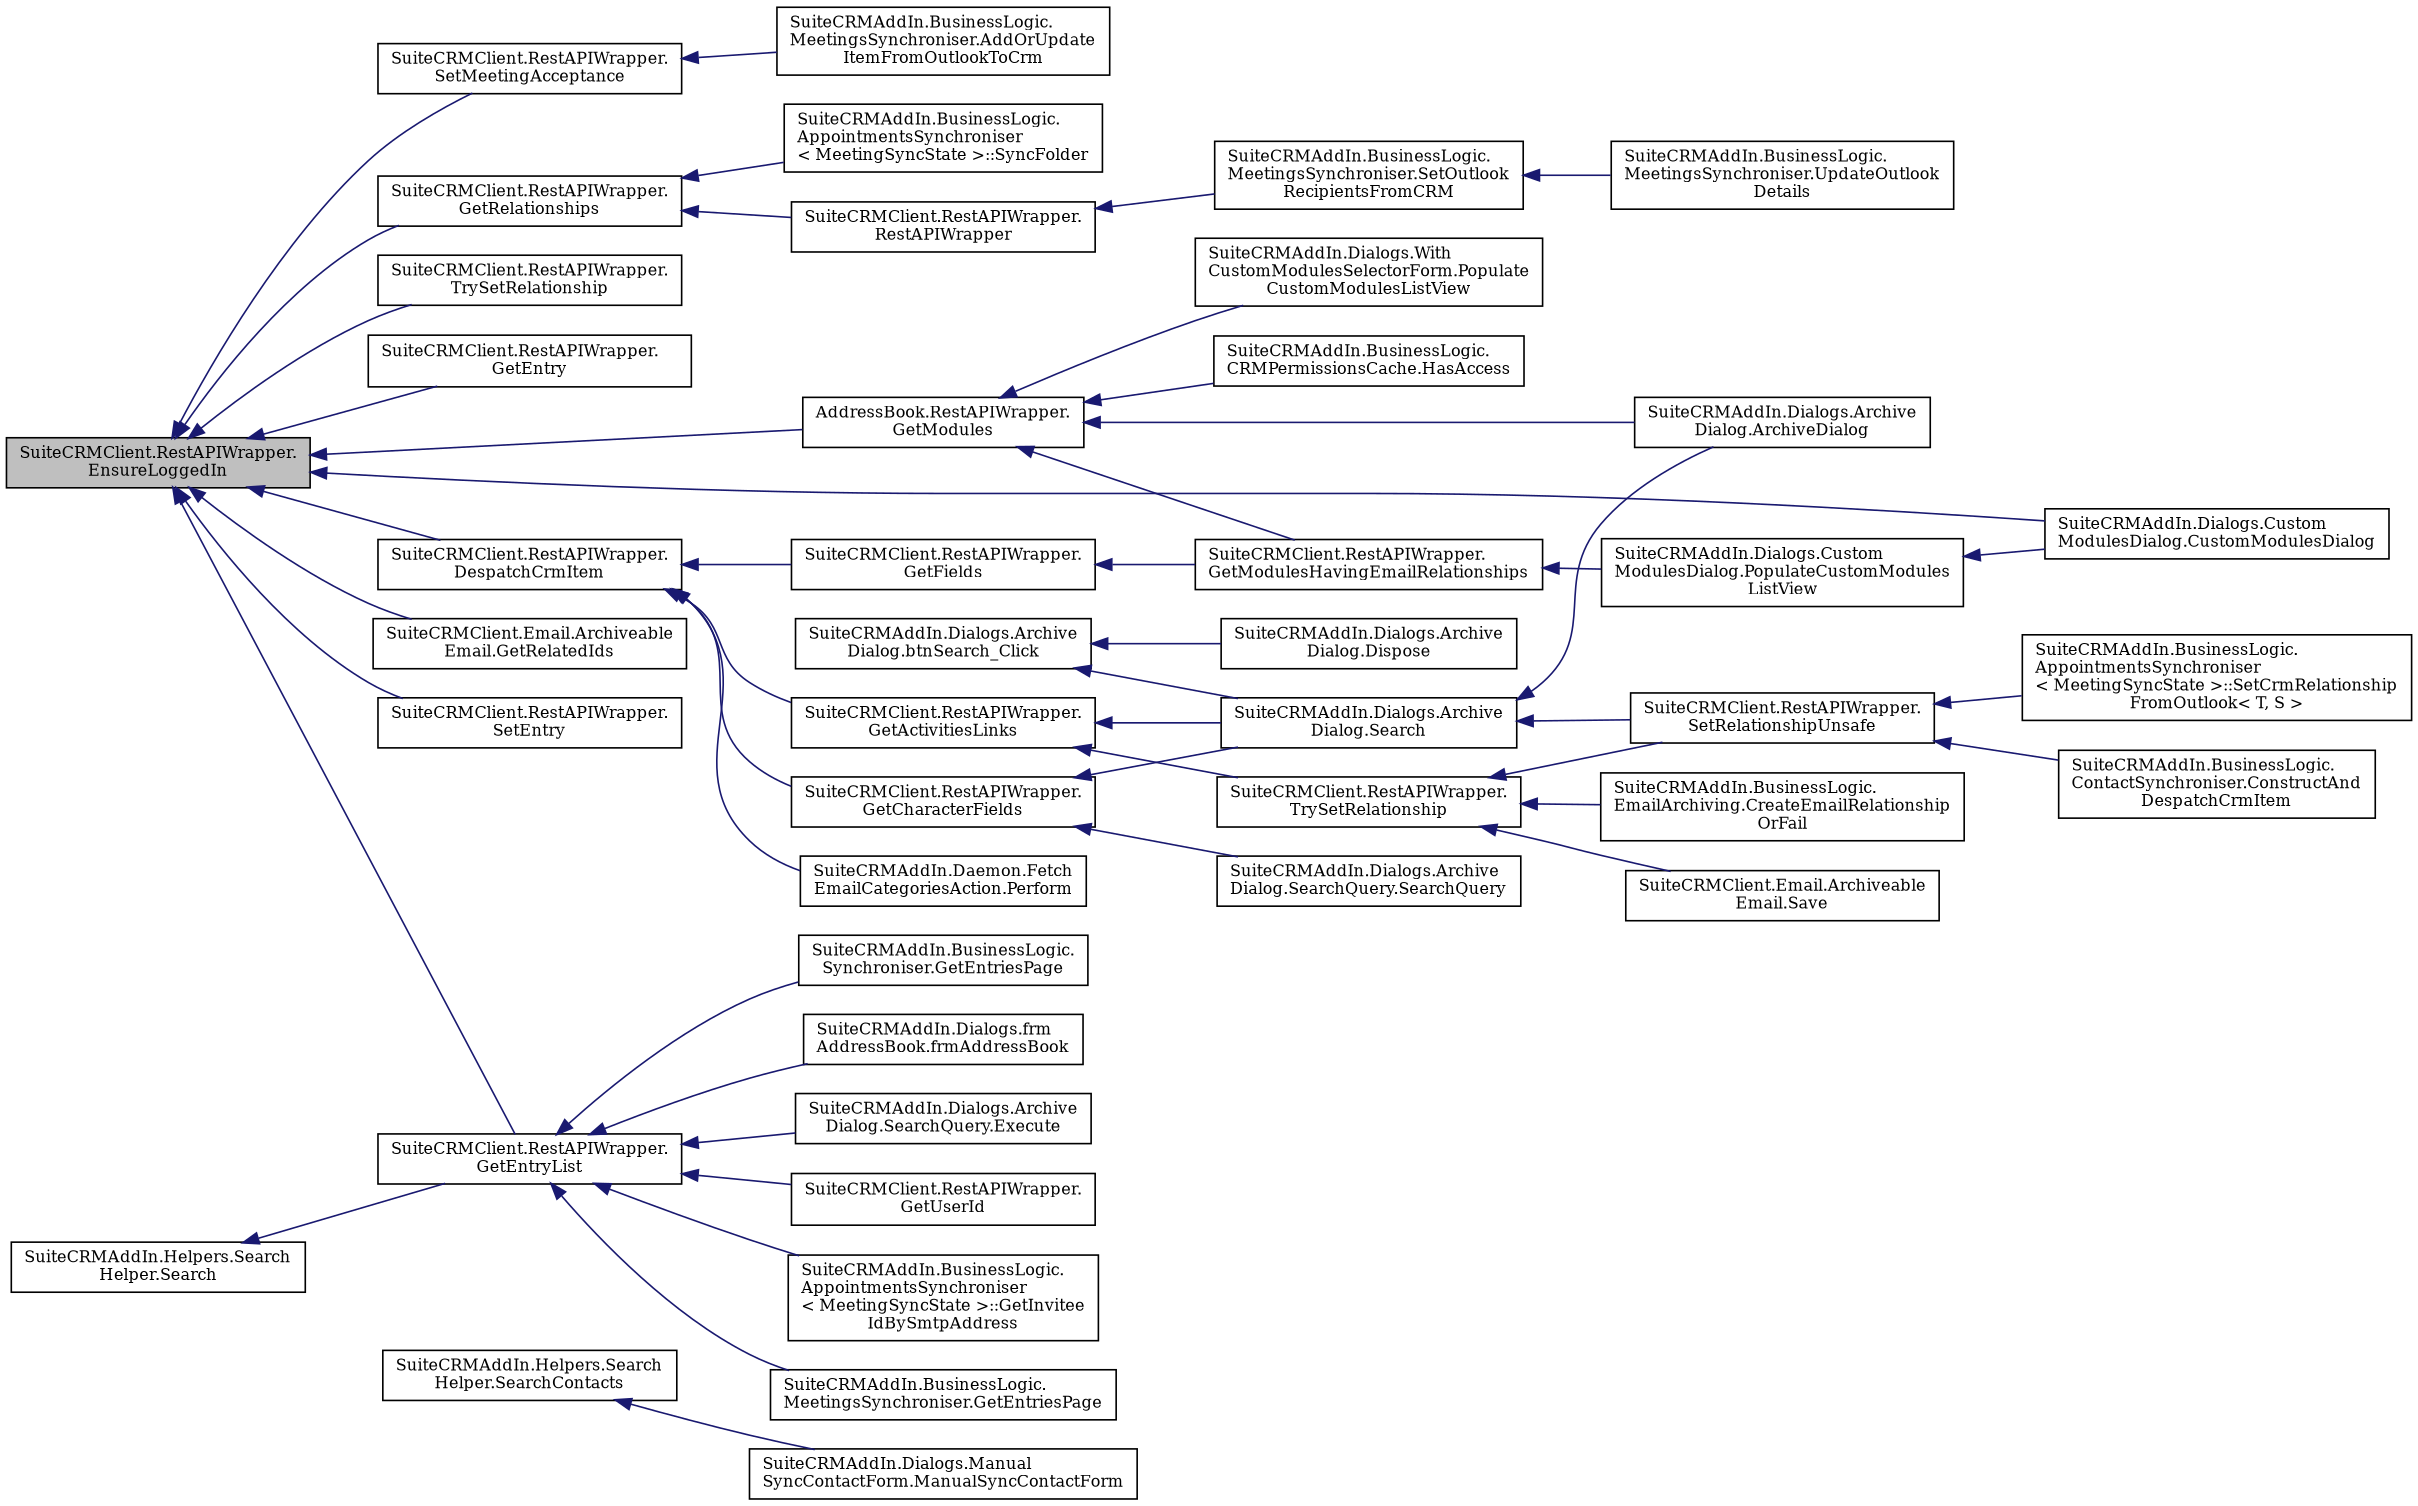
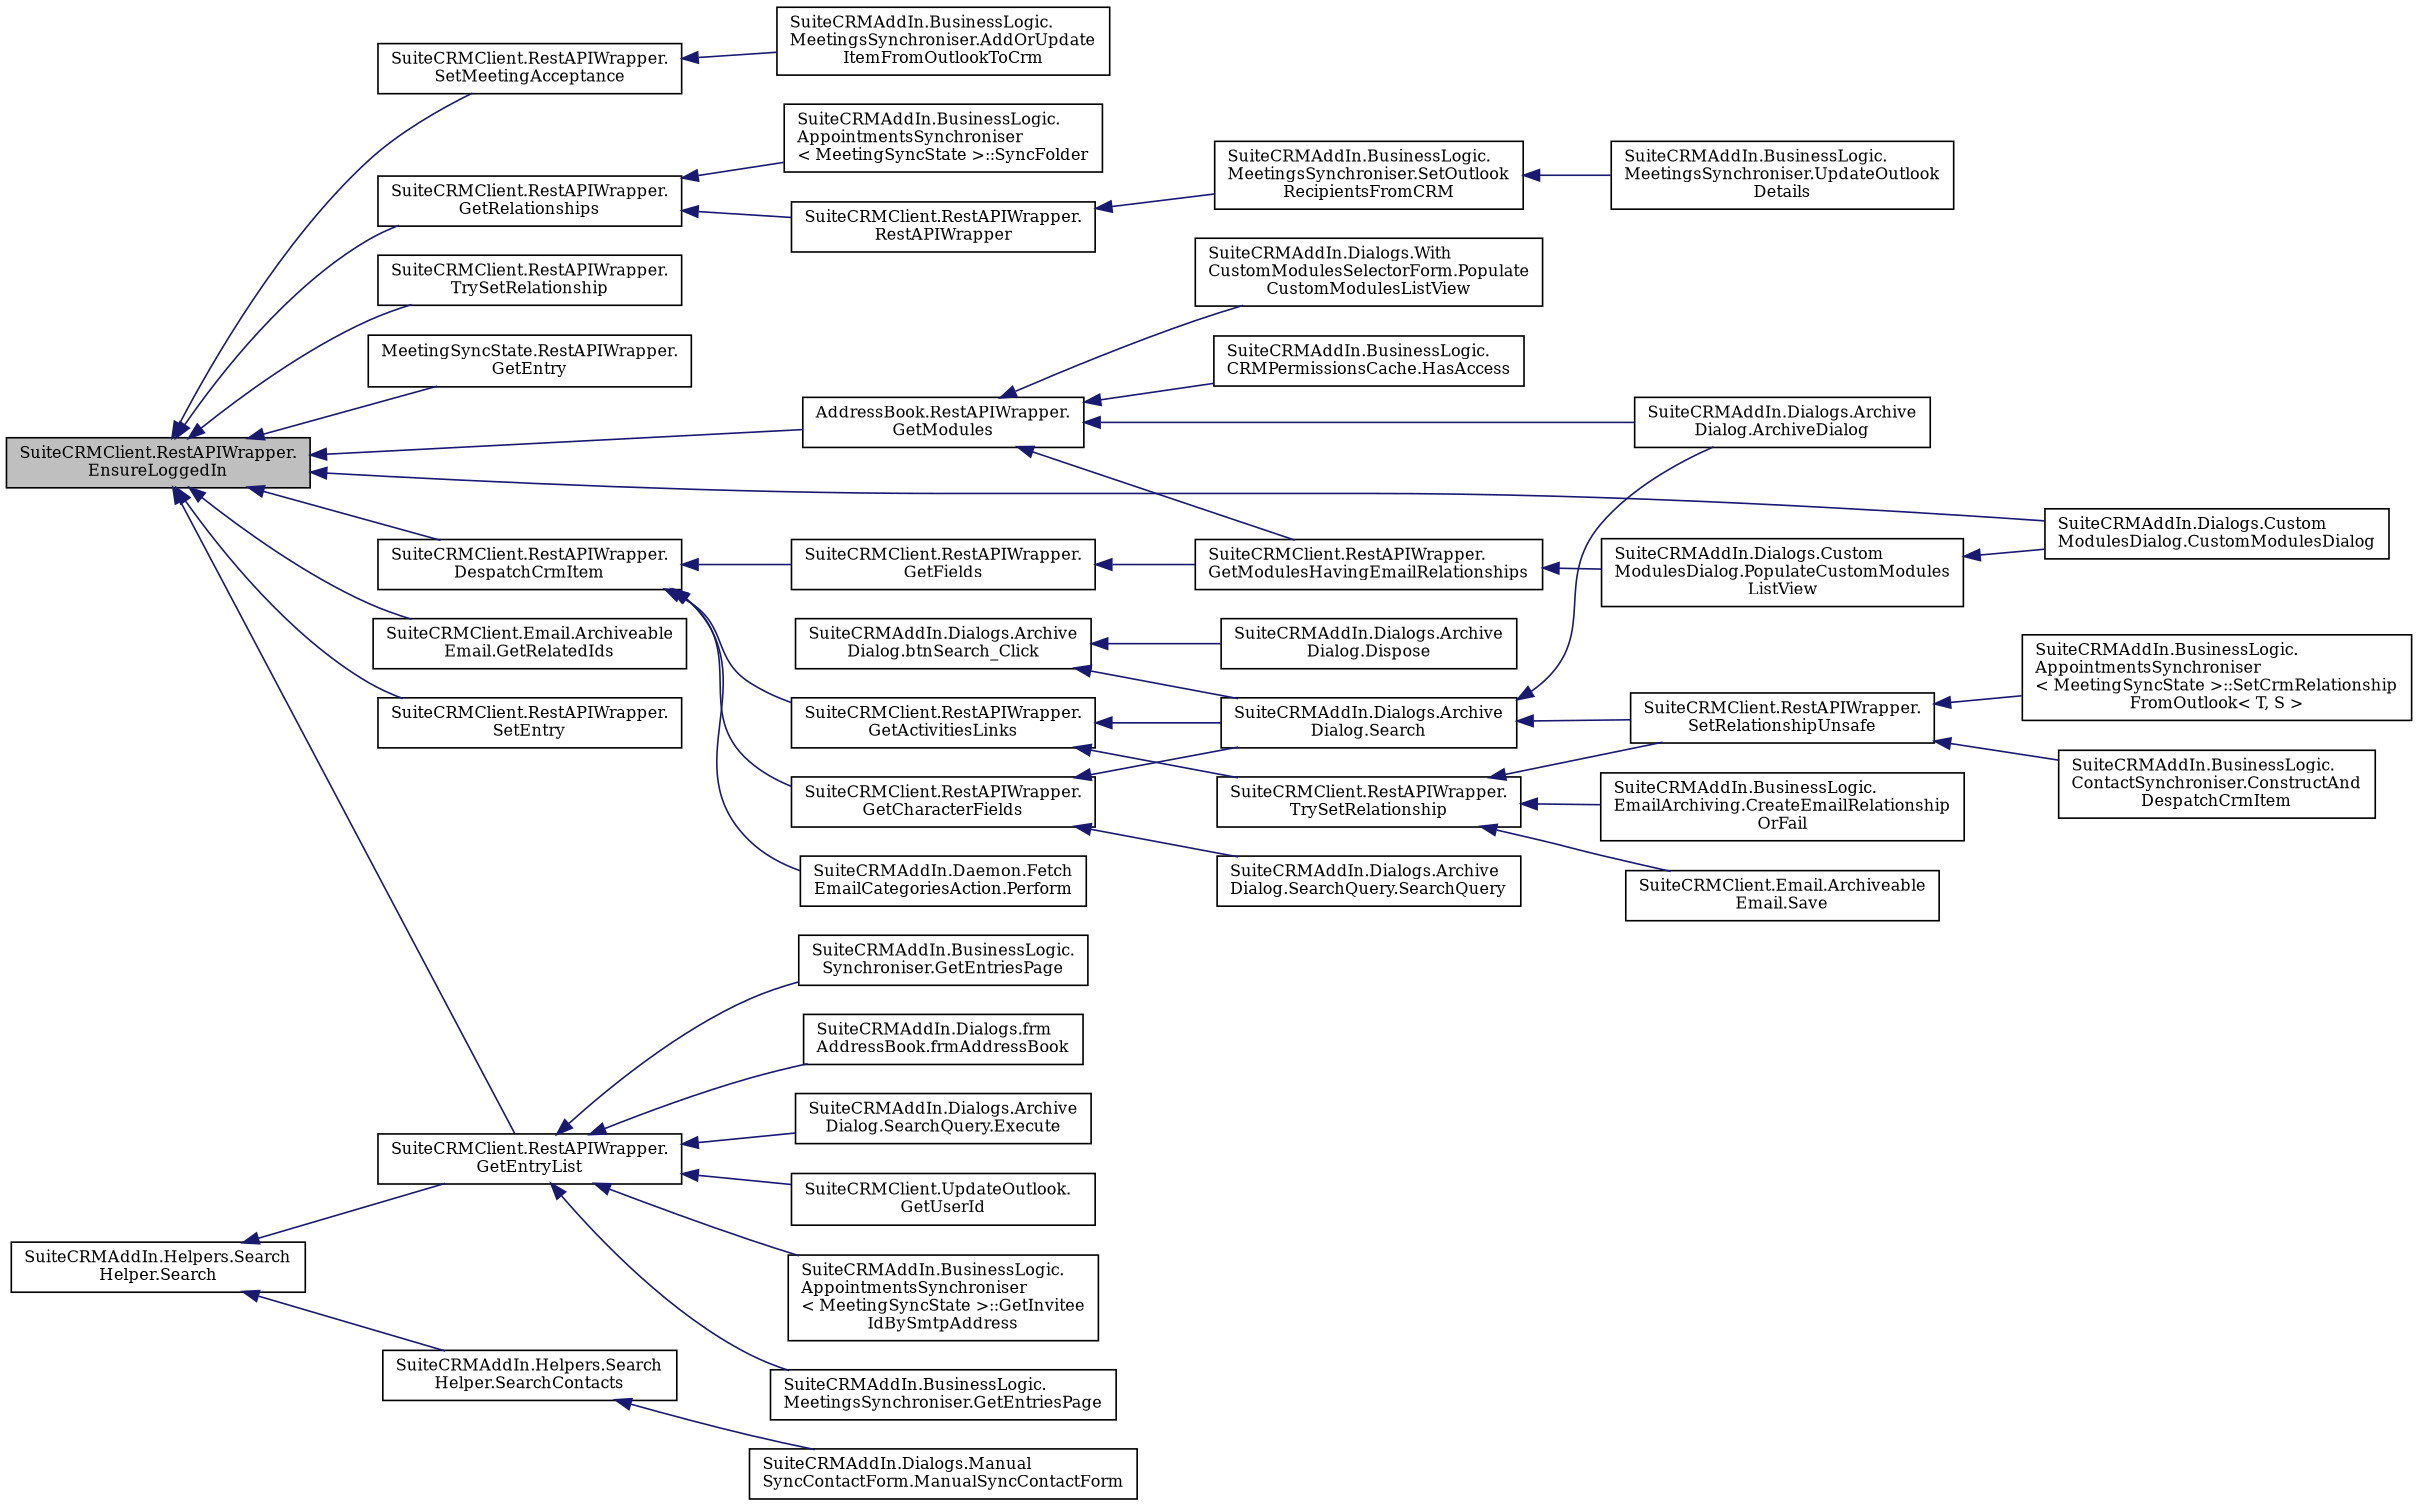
(530, 361) -> (530, 361)
(943, 1199) -> (943, 1199)
none -> (352, 1324)
